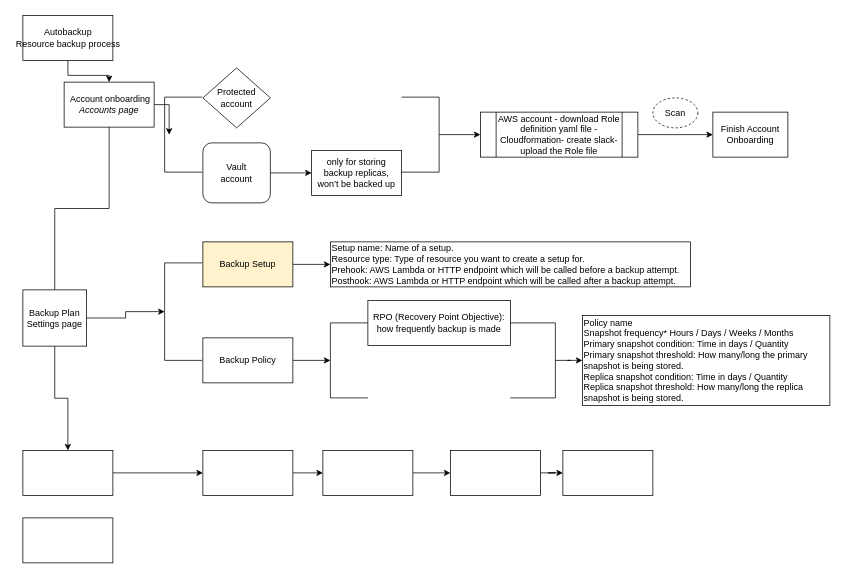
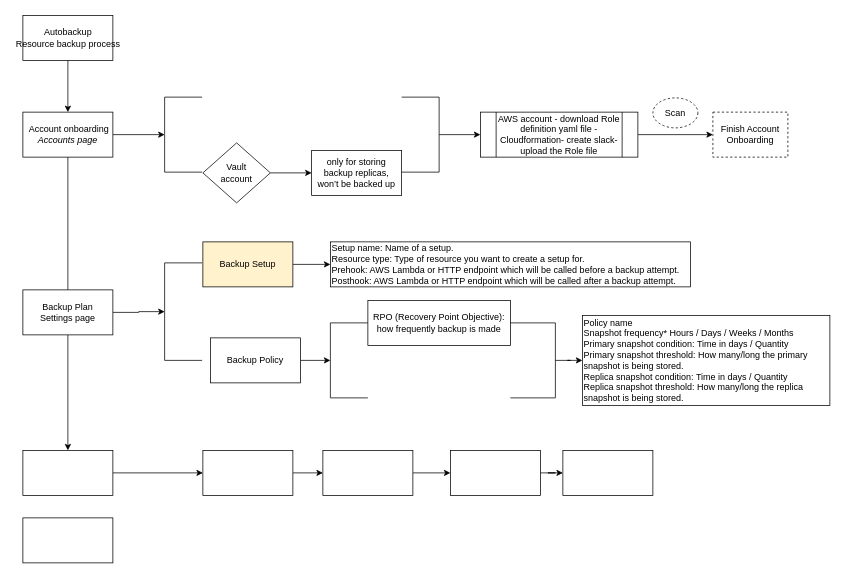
(237, 98) -> none
(109, 105) -> (68, 135)
(750, 135) -> (750, 135)
(237, 173) -> (237, 173)
(55, 318) -> (68, 312)
(248, 360) -> (255, 360)
